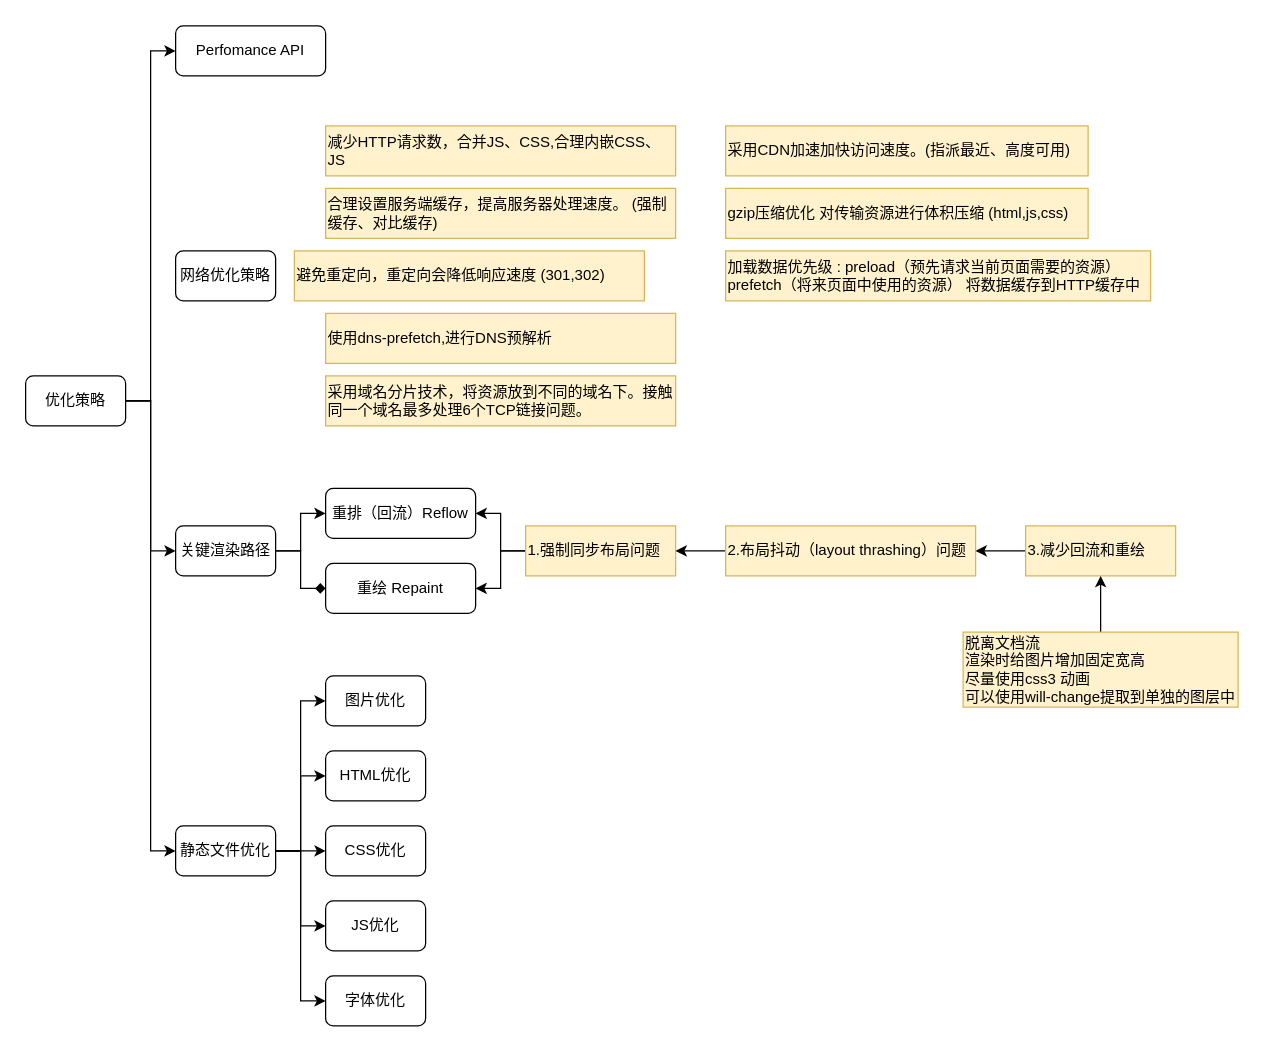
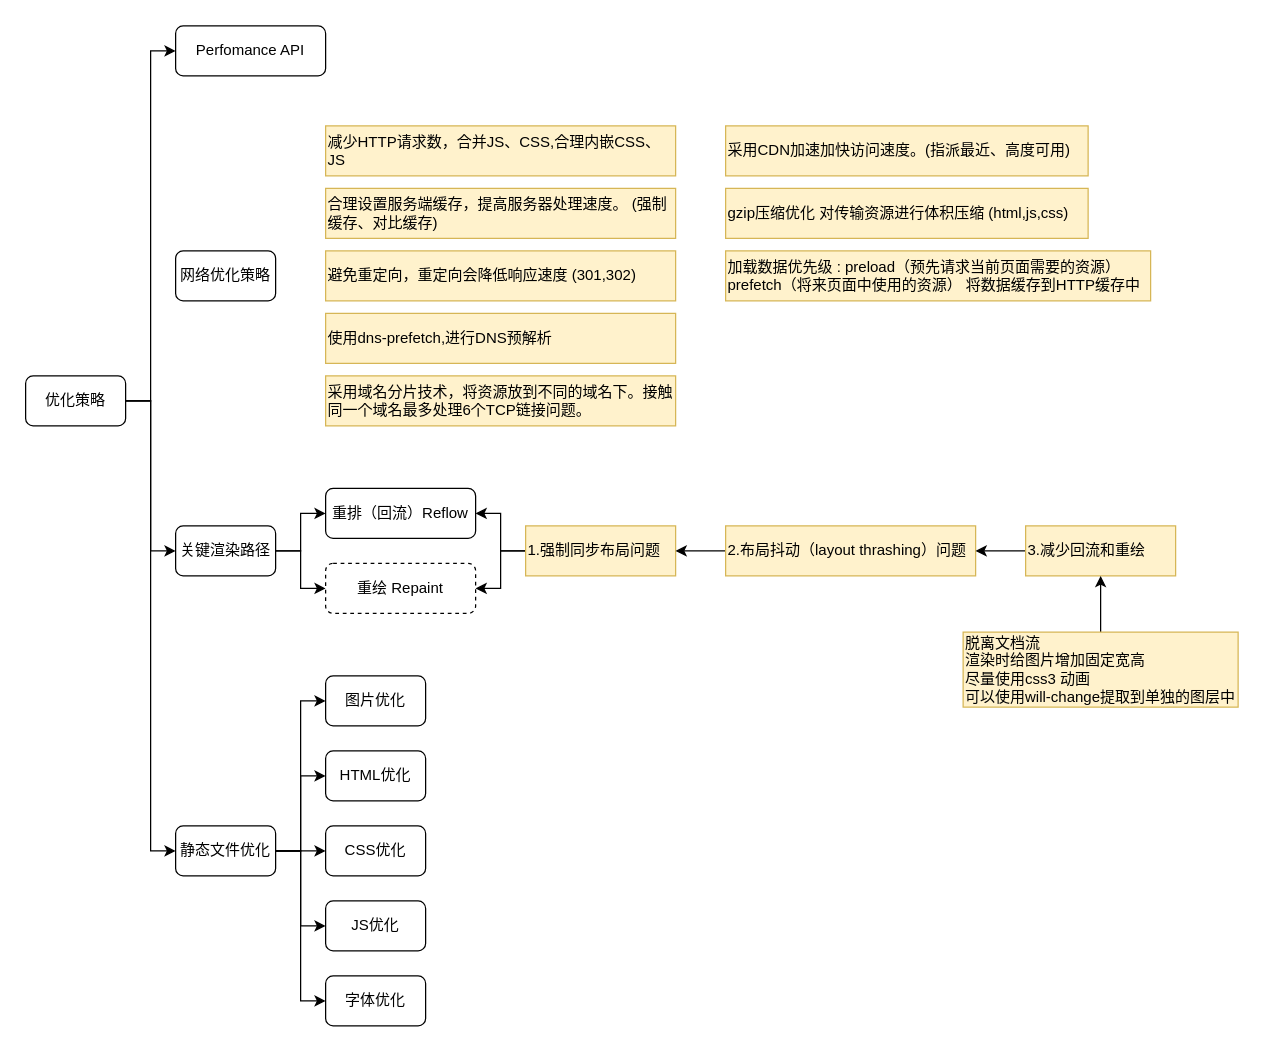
(469, 276) -> (501, 276)
(315, 588) -> (316, 588)
(401, 588) -> (401, 588)
